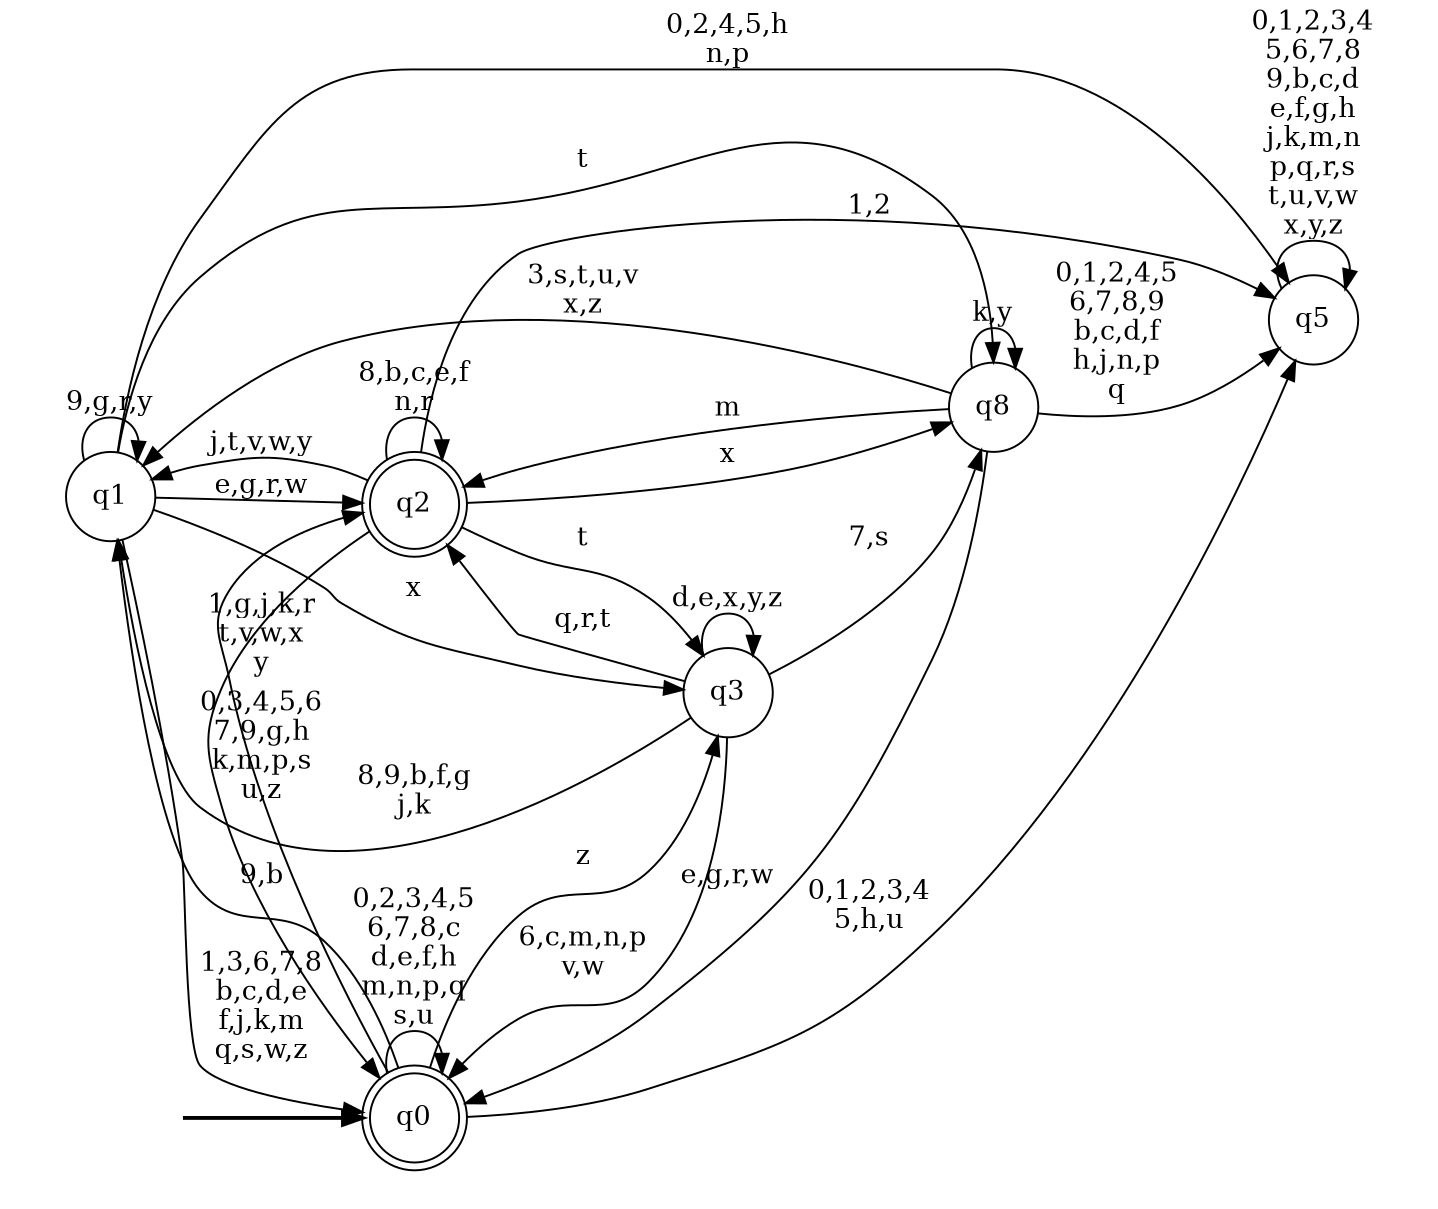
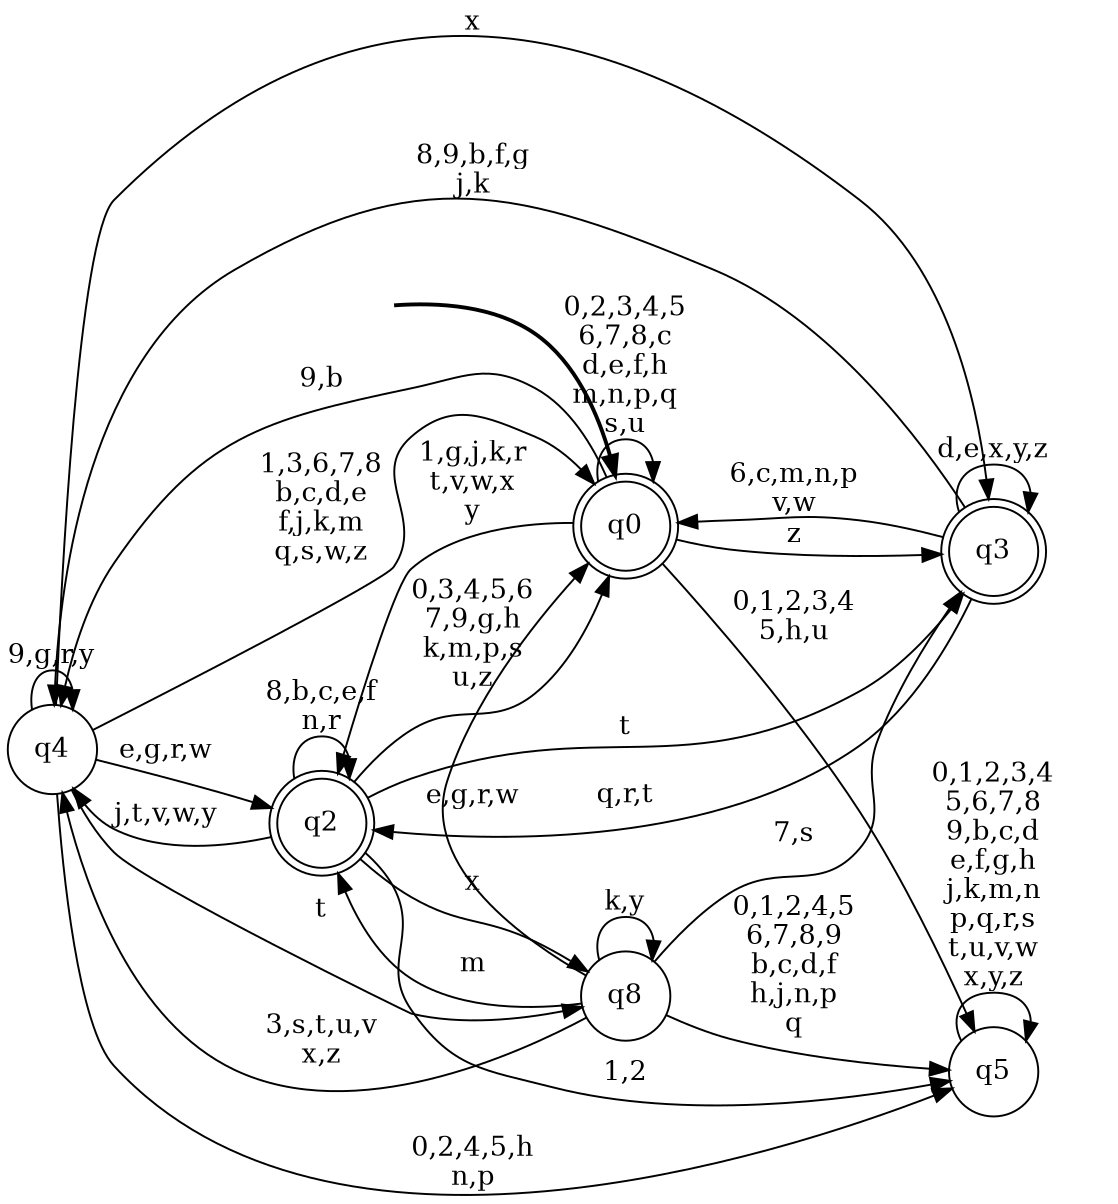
(111, 497) -> (52, 749)
(893, 593) -> (858, 850)
(728, 693) -> (994, 551)
